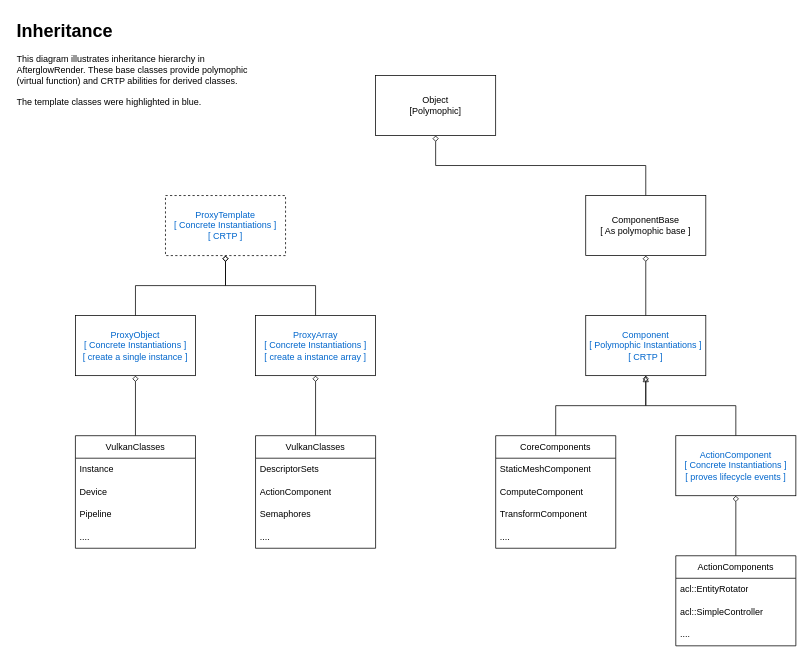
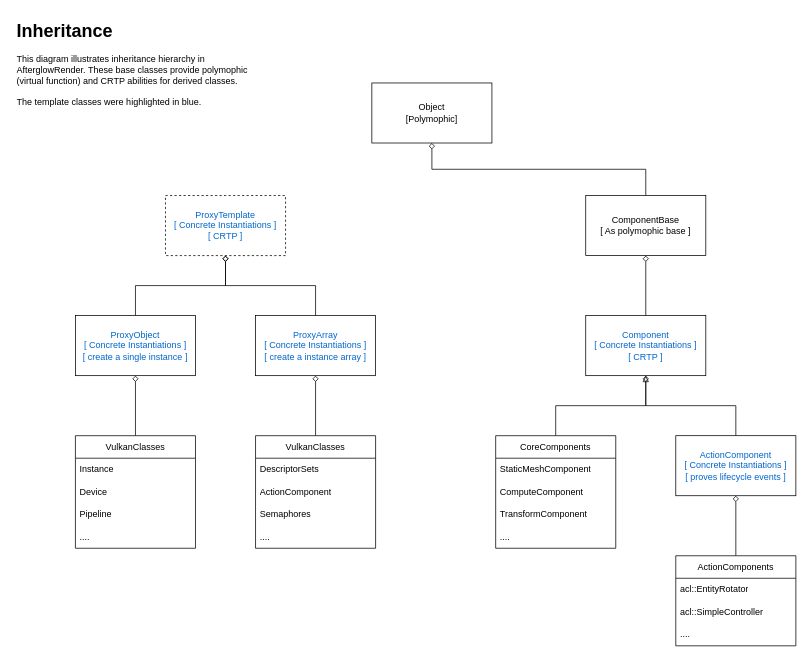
(435, 105) -> (432, 113)
(645, 345) -> (645, 345)
